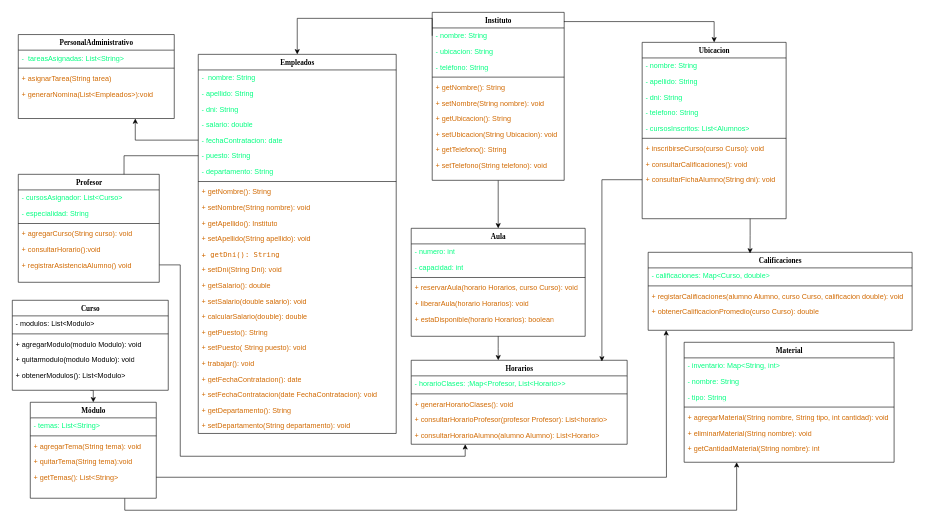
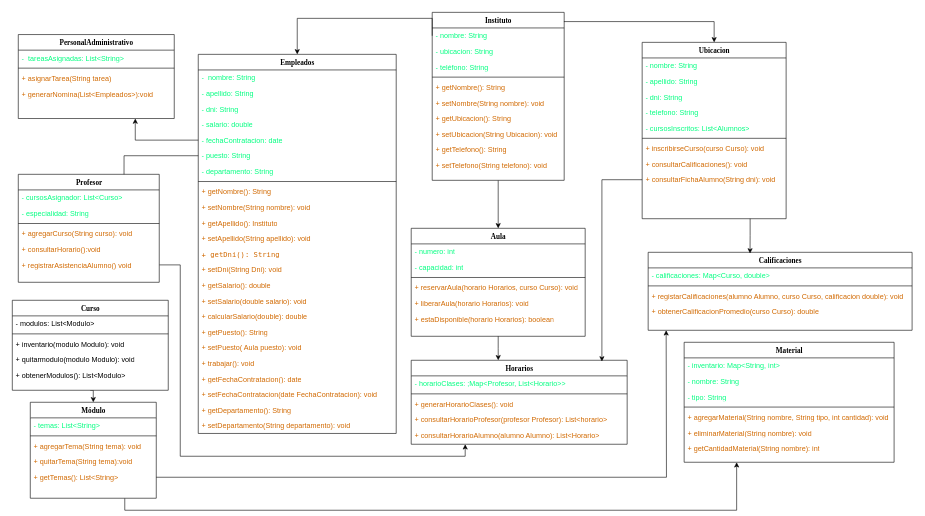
(81, 345) -> (74, 345)
(262, 348) -> (258, 348)
